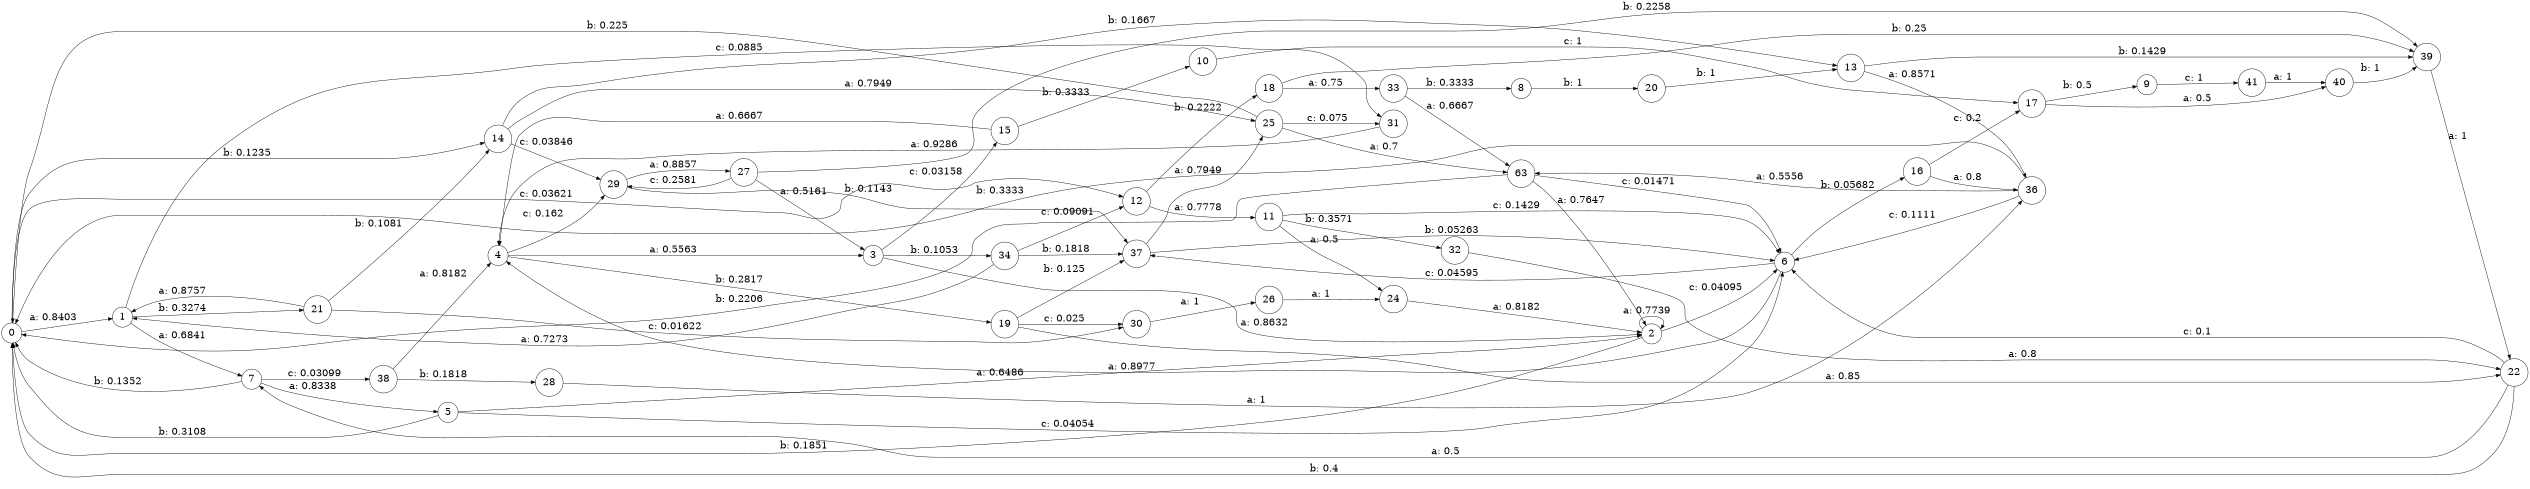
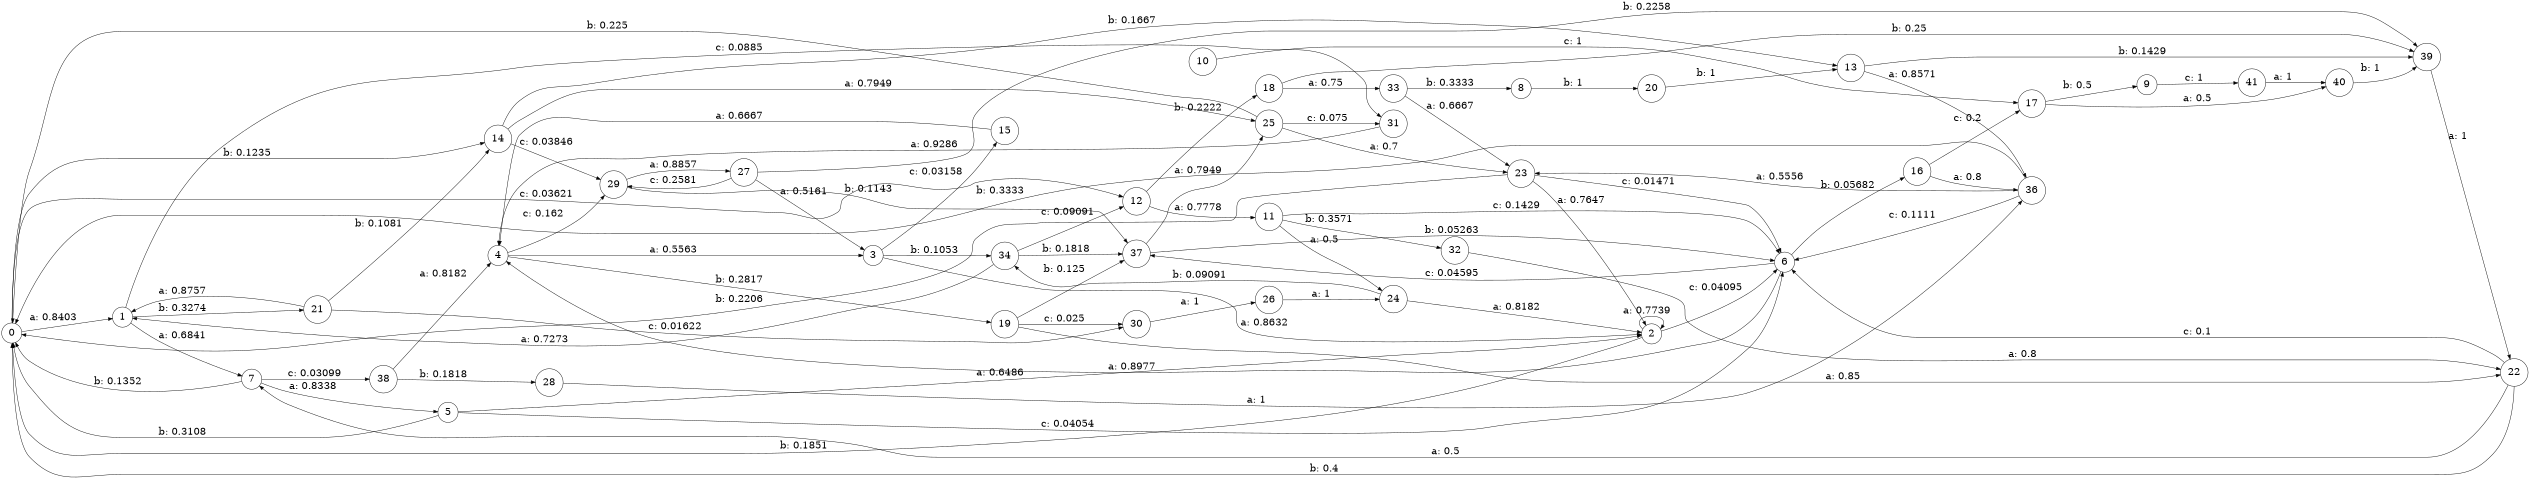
(1098, 98) -> none
(1521, 174) -> (1521, 174)
none -> (1197, 281)
